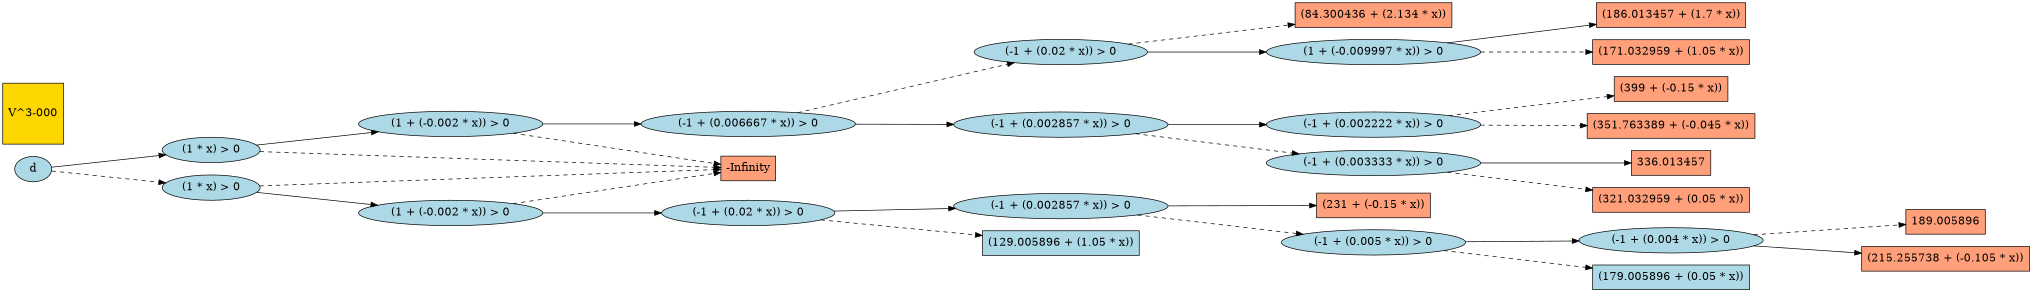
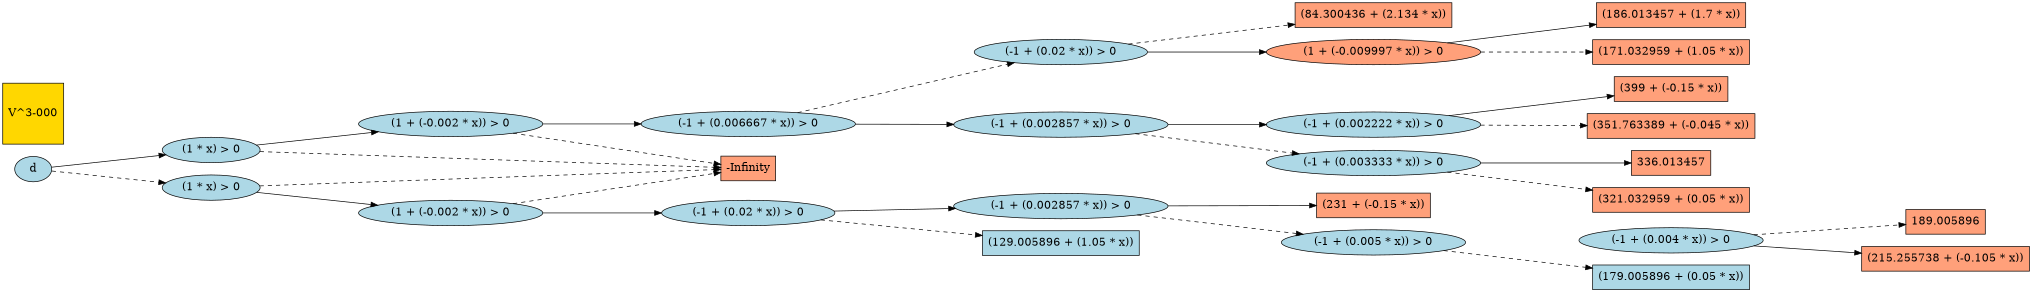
(1373, 52) -> (1373, 52)
(1528, 106) -> (1528, 106)
(1519, 241) -> none
